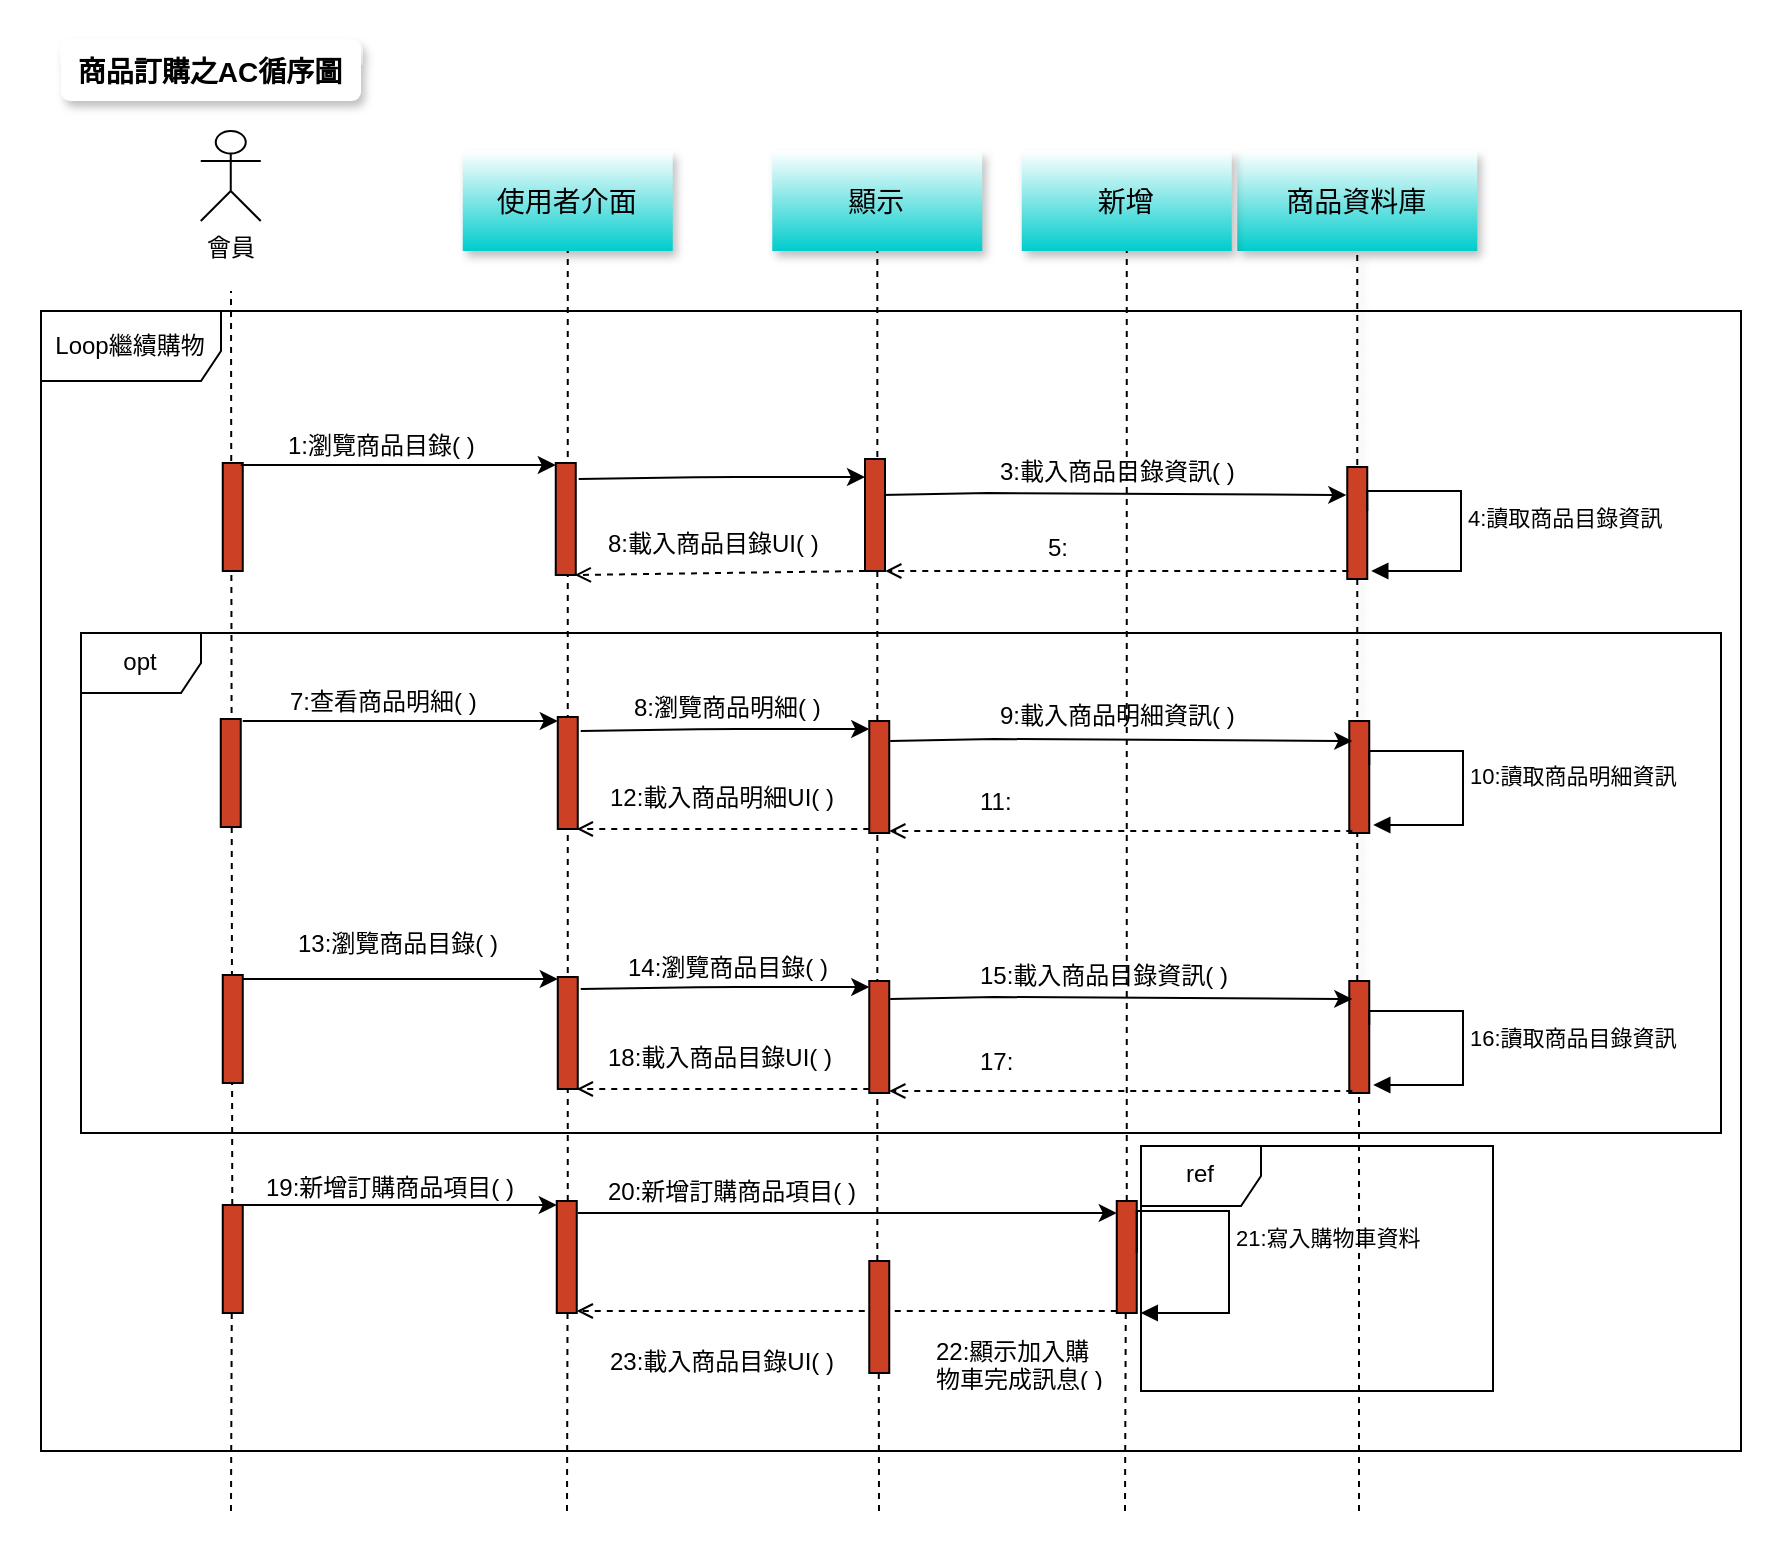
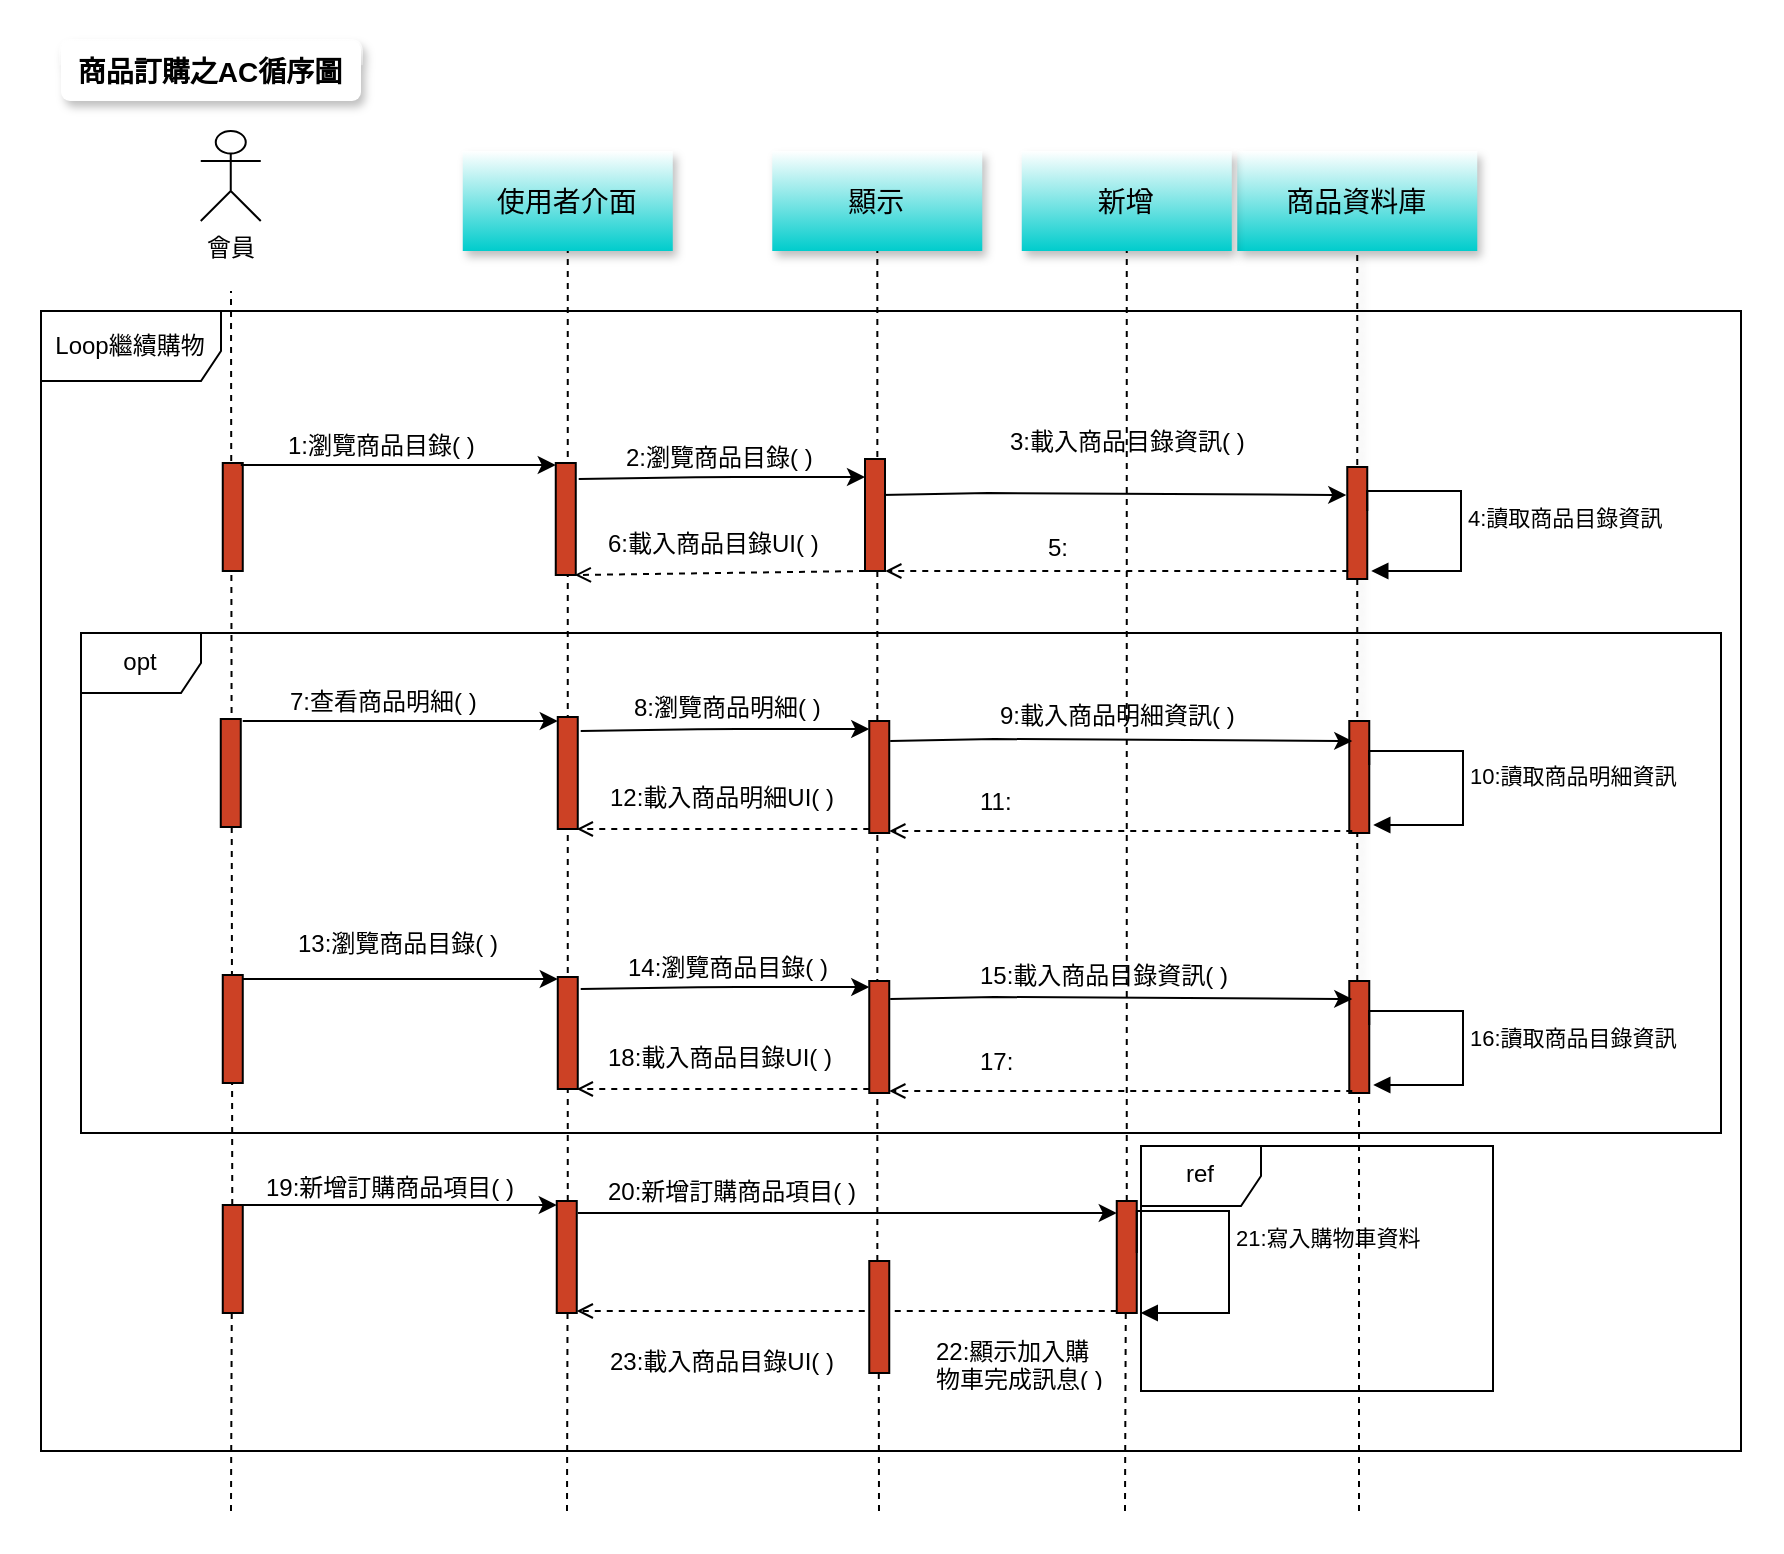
none -> (725, 459)
(1124, 473) -> (1134, 443)
(722, 545) -> (722, 545)
